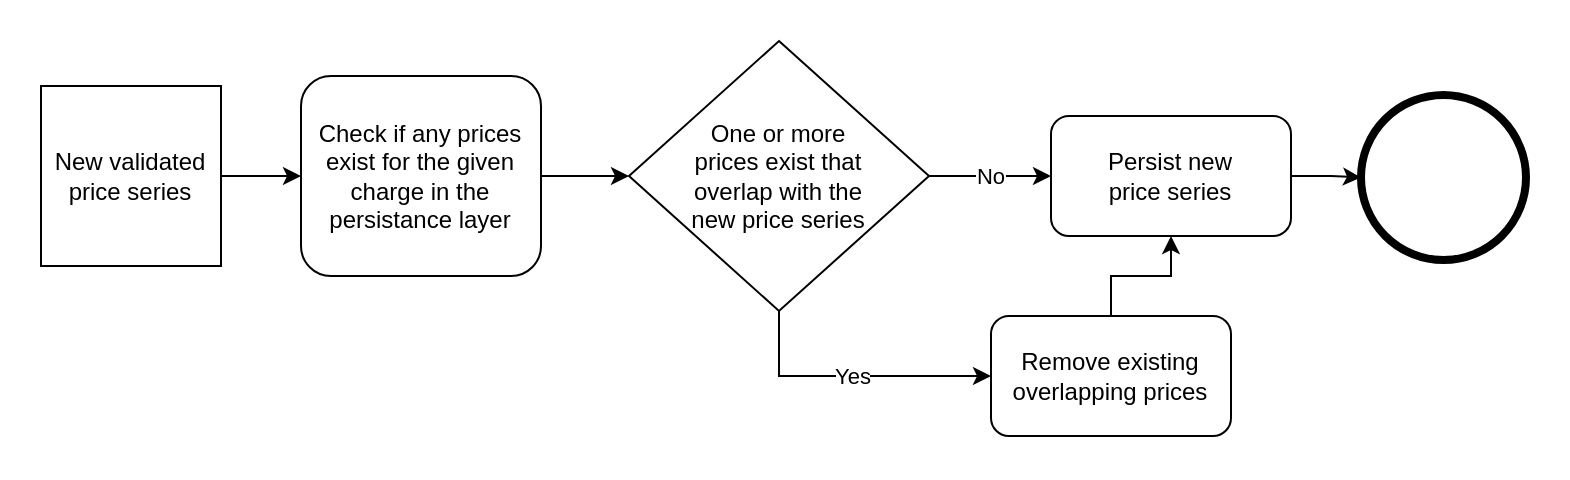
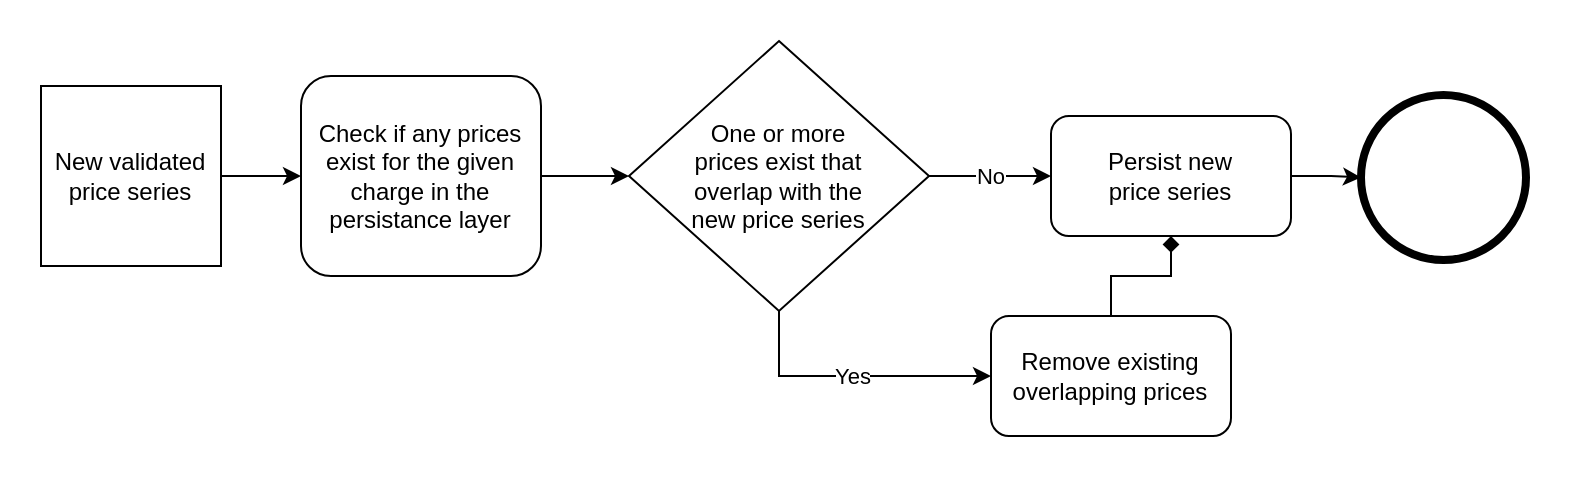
(1171, 251) -> (1171, 252)
